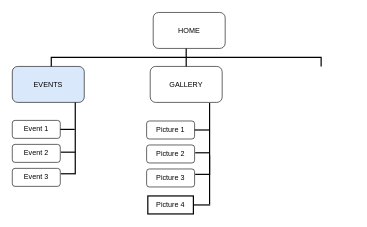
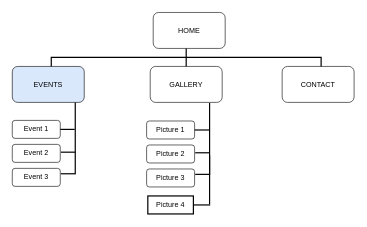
none -> (318, 84)
